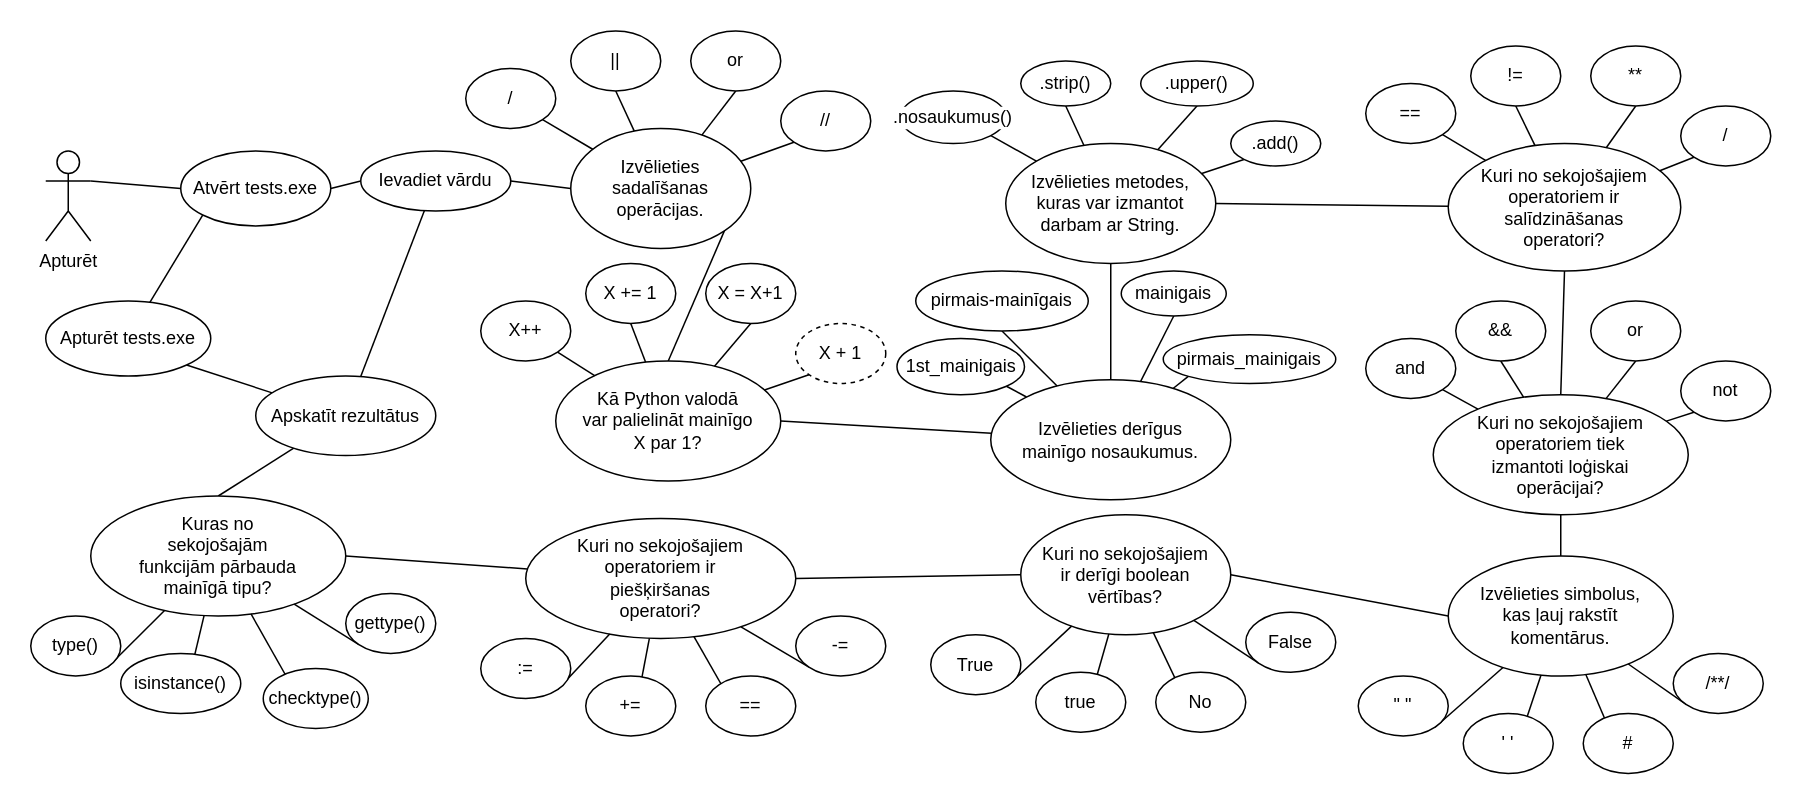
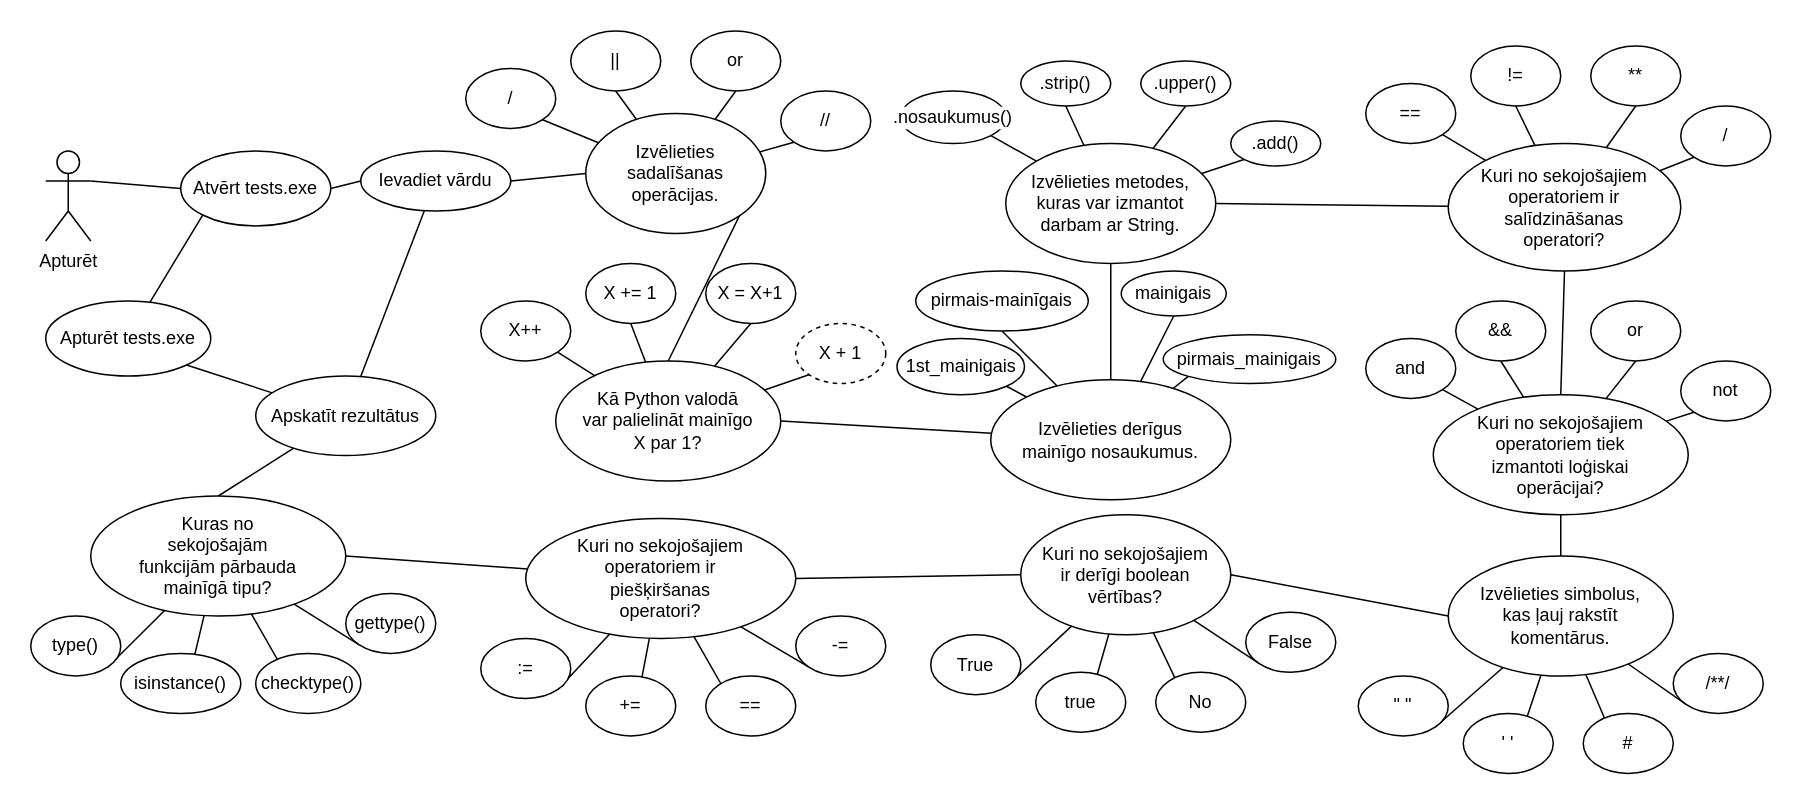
(1197, 83) -> (1186, 83)
(661, 188) -> (676, 173)
(316, 698) -> (308, 683)
